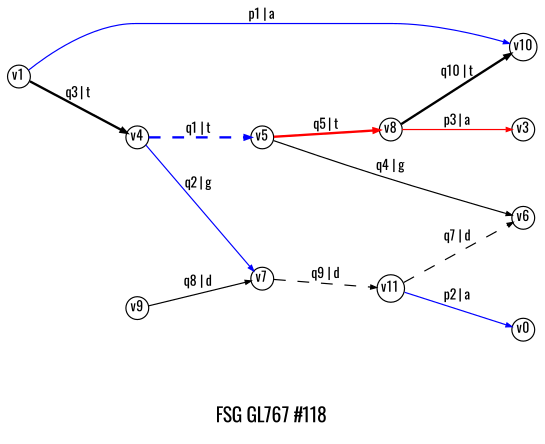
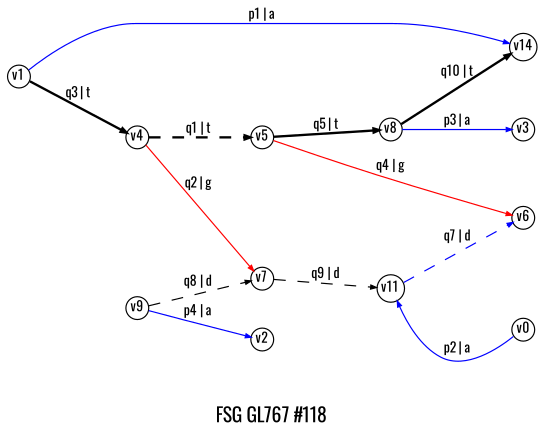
(523, 47) -> (523, 47)
(454, 130) -> (454, 130)
(324, 134) -> (324, 134)
(197, 137) -> (197, 137)
(389, 179) -> (389, 179)
(198, 206) -> (198, 206)
(456, 254) -> (456, 254)
(197, 294) -> (197, 294)
(455, 309) -> (447, 359)
none -> (262, 340)
